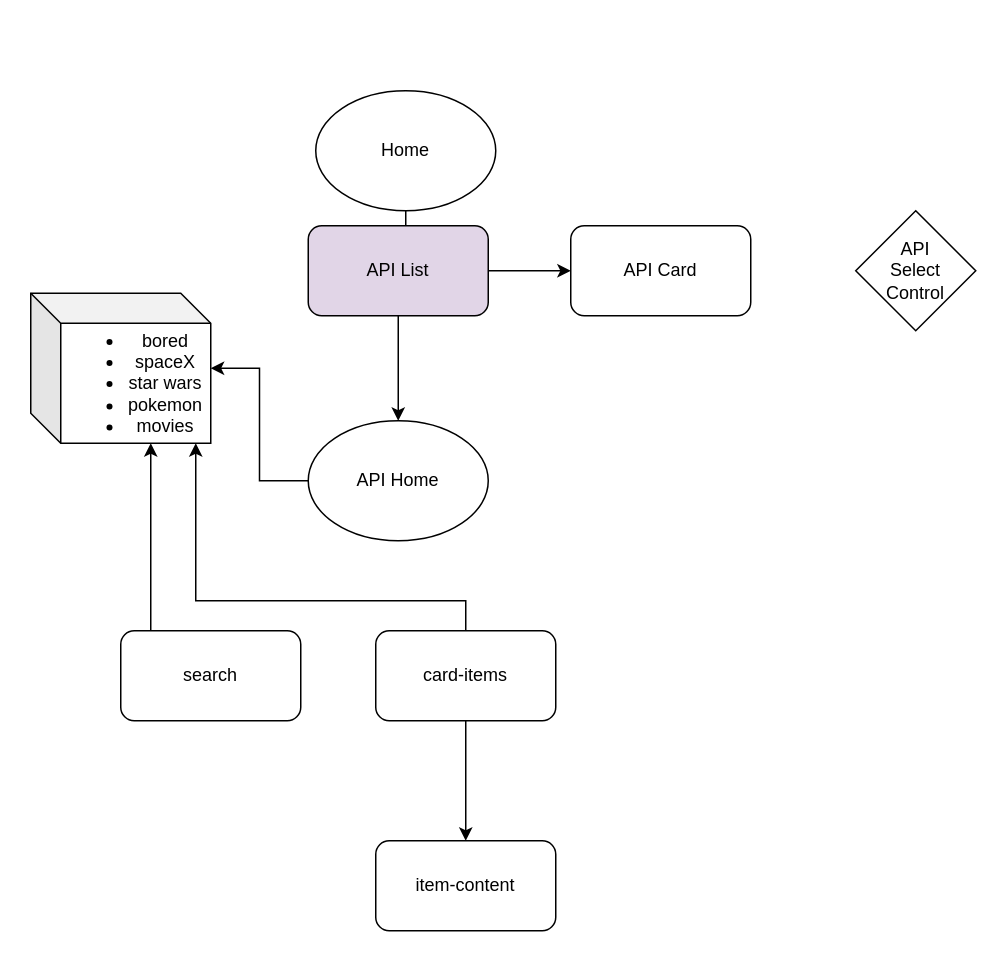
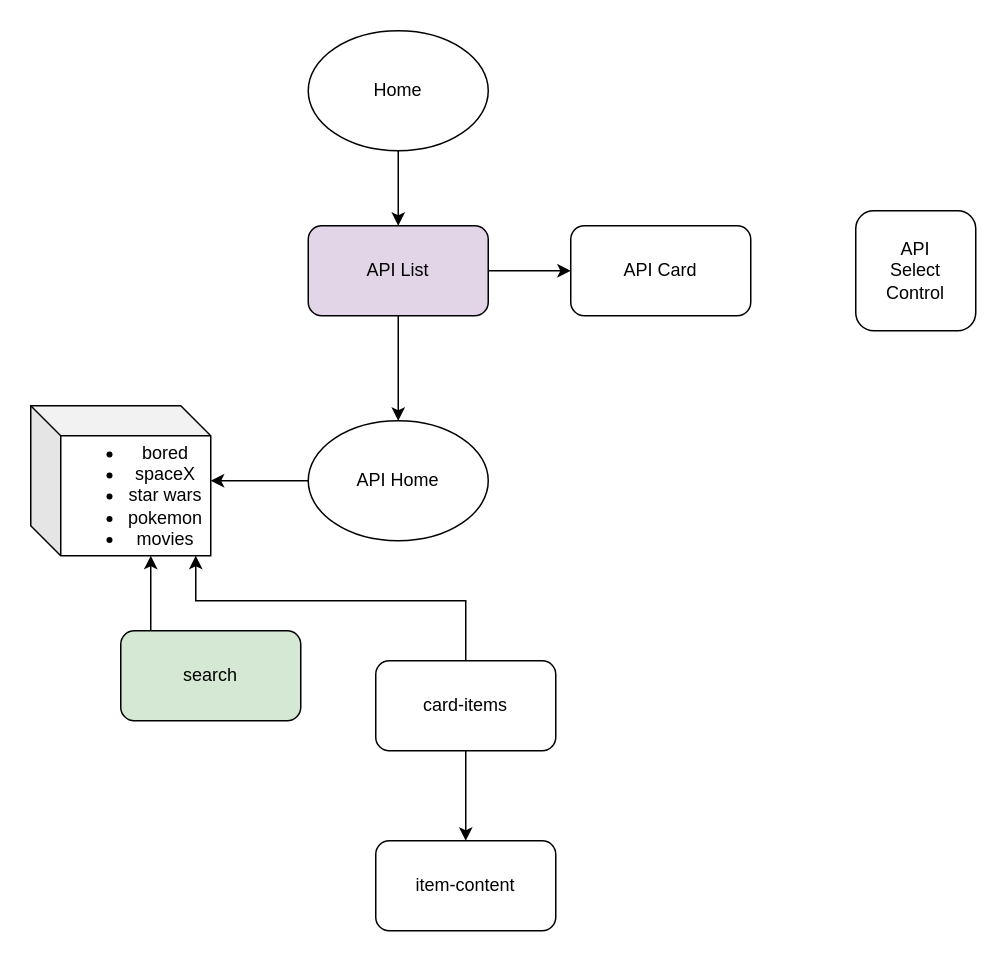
(406, 151) -> (398, 91)
(916, 271) -> (916, 271)
(121, 368) -> (121, 481)
(211, 676) -> (211, 676)
(466, 676) -> (466, 706)
